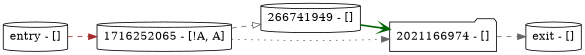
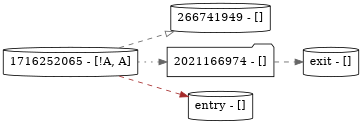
(371, 26) -> none
(78, 37) -> (150, 85)
